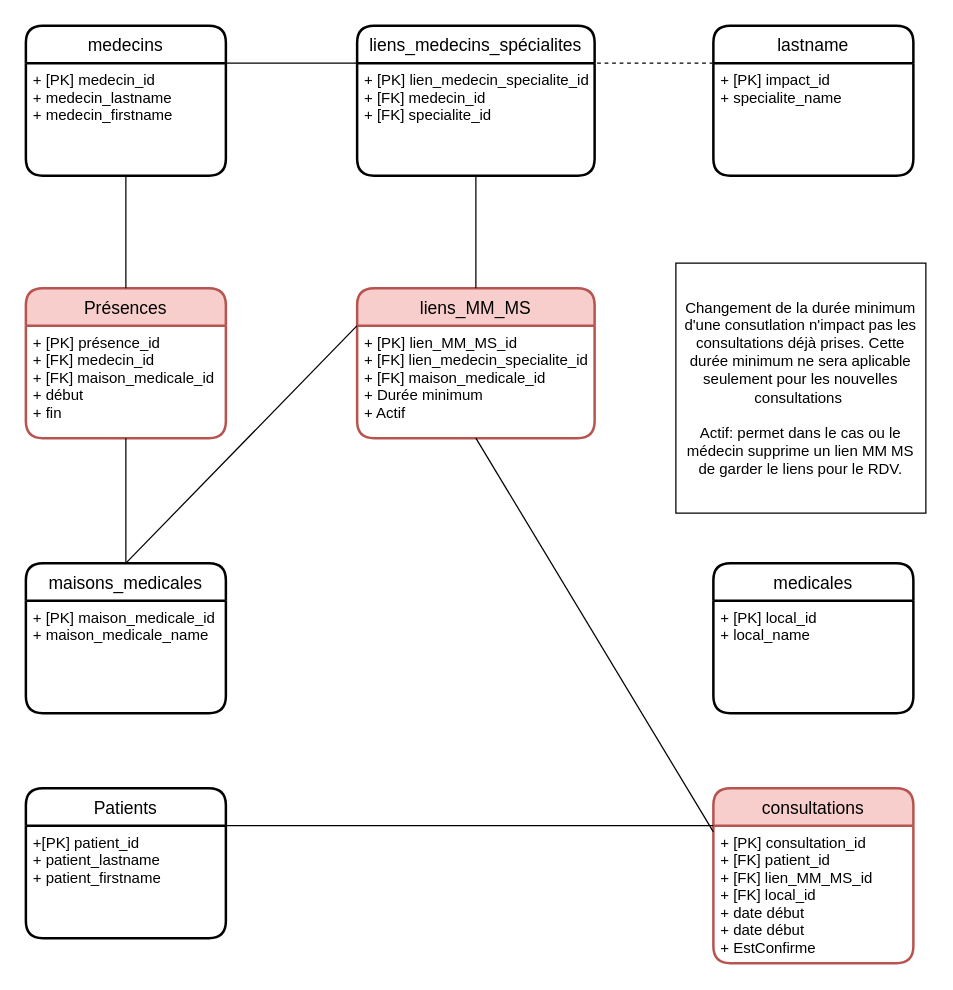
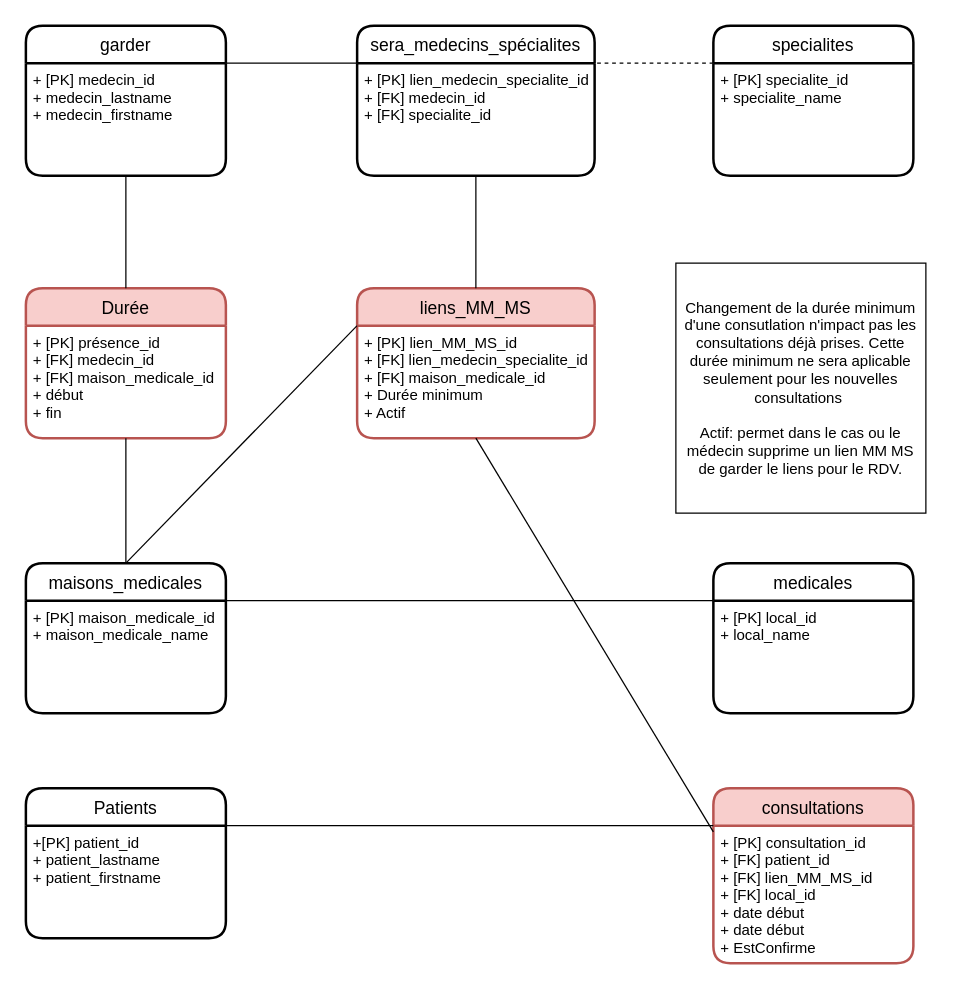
(125, 45) -> (125, 45)
(475, 45) -> (475, 45)
(813, 45) -> (813, 45)
(779, 80) -> (792, 80)
(125, 308) -> (125, 308)
none -> (469, 601)
